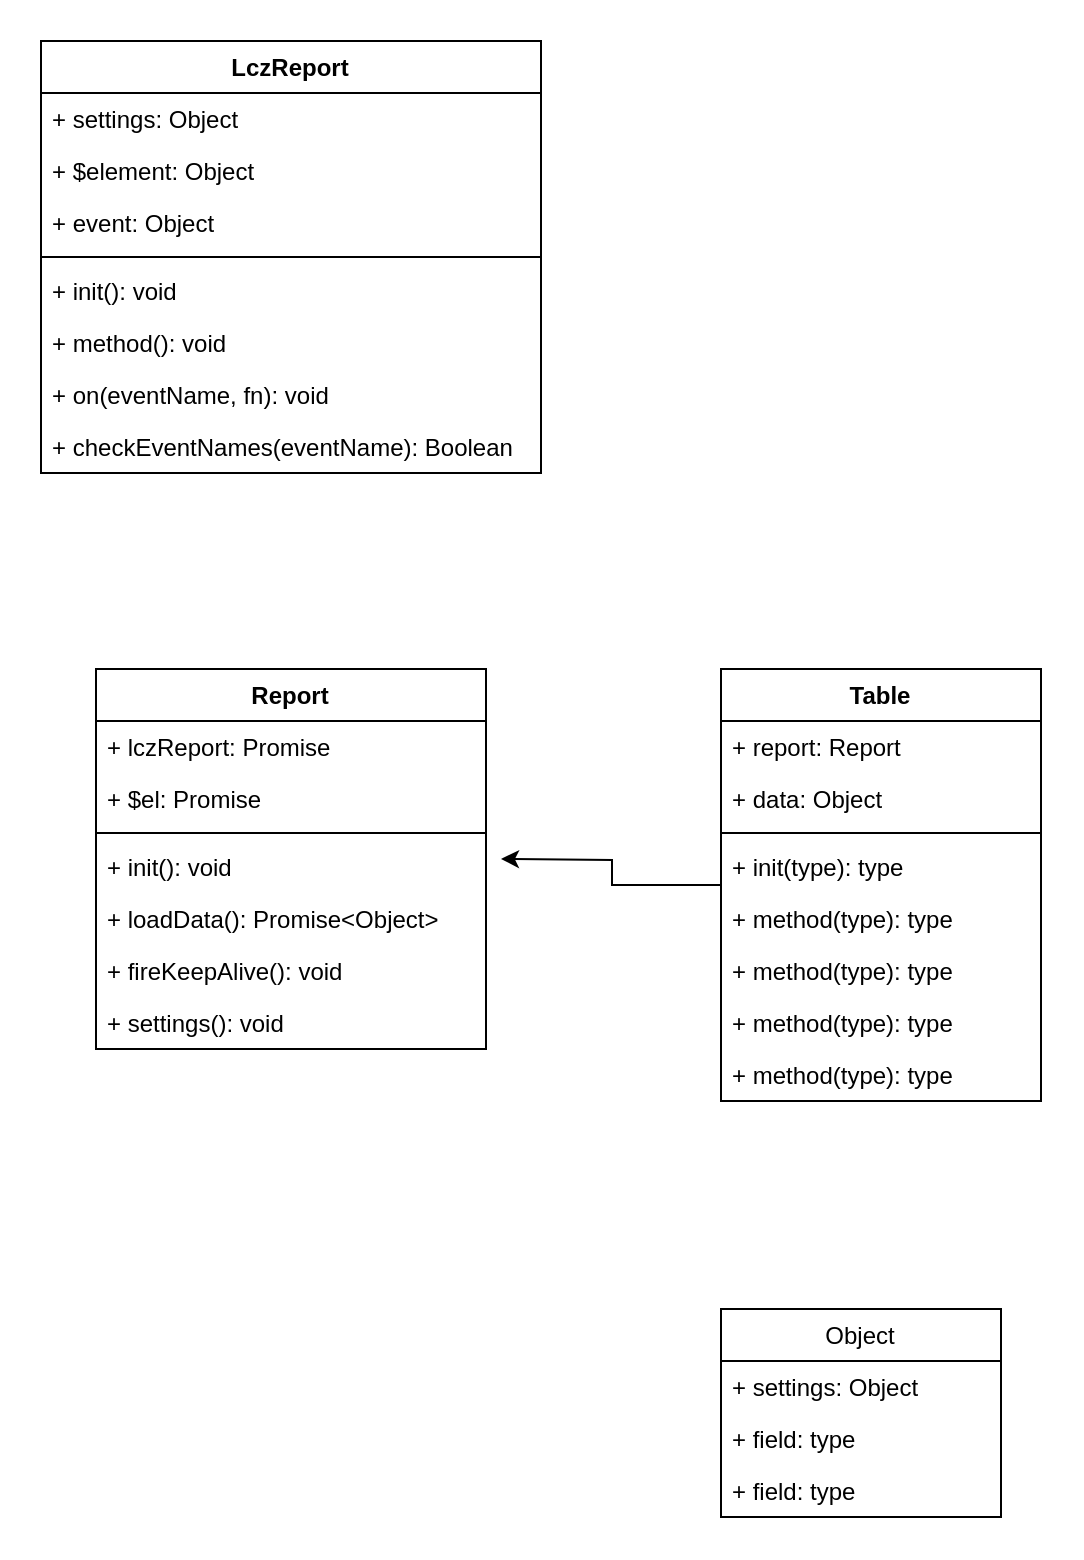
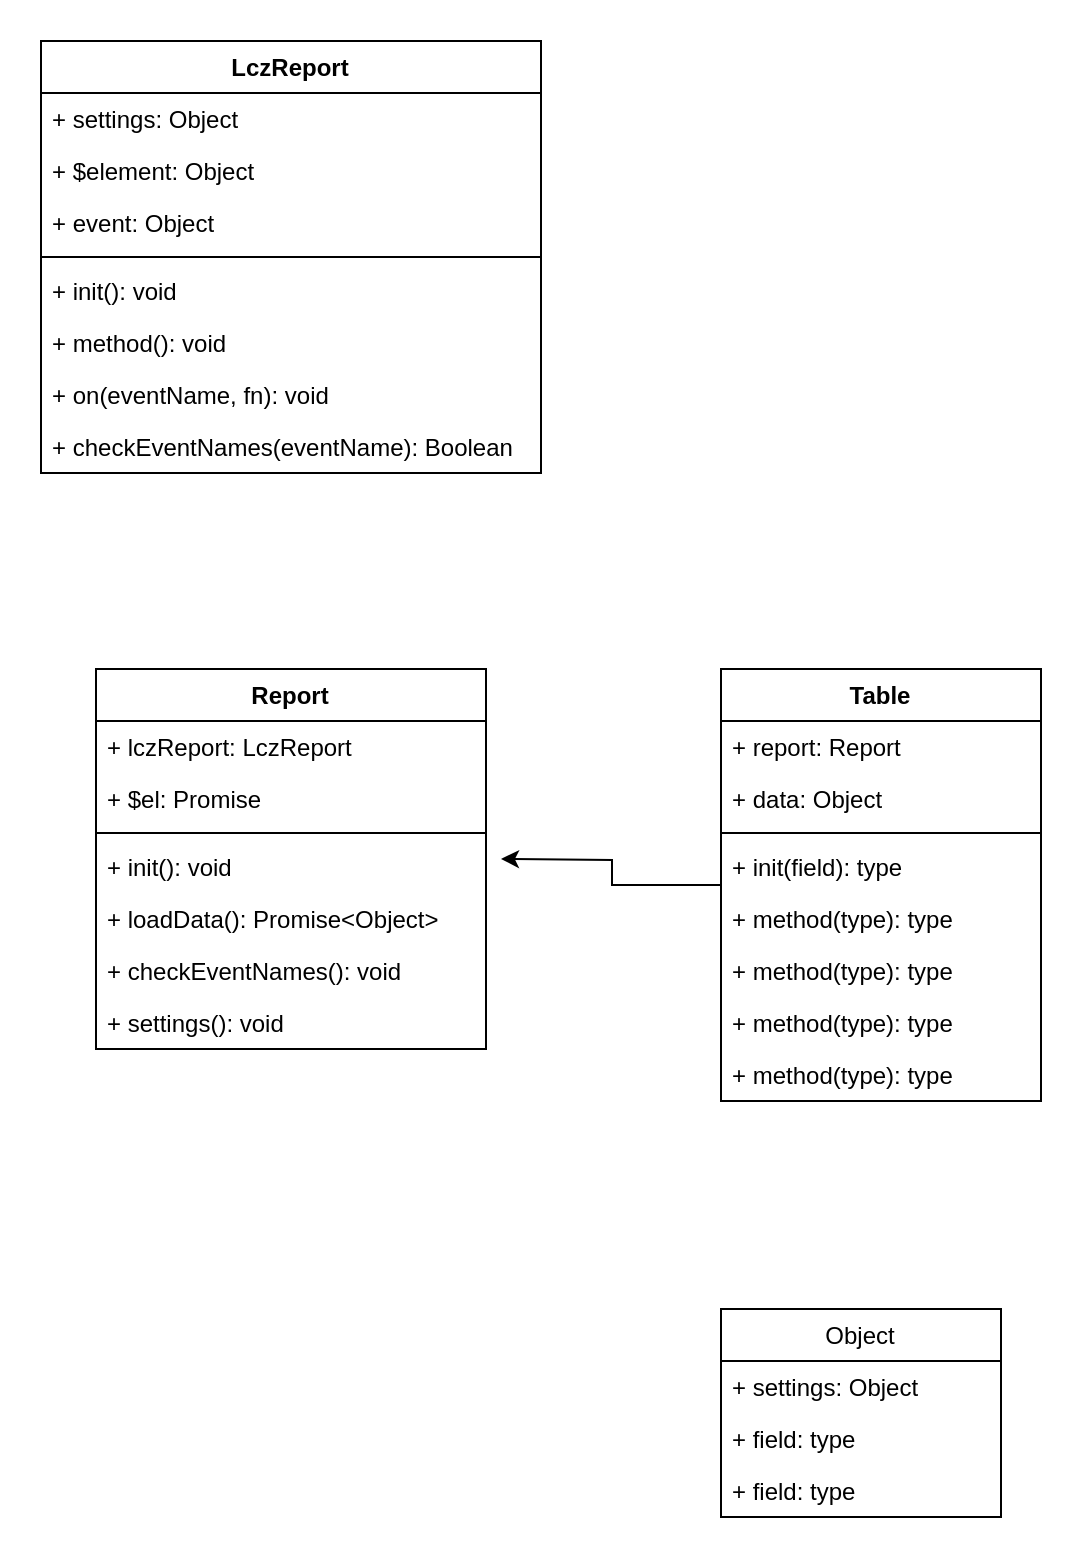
(229, 748) -> (245, 748)
(837, 868) -> (838, 868)
(240, 972) -> (263, 972)
